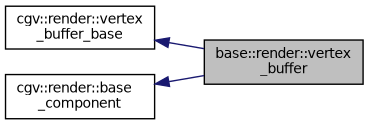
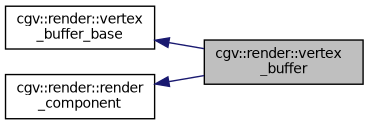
(284, 62) -> (284, 62)
(80, 97) -> (80, 97)
